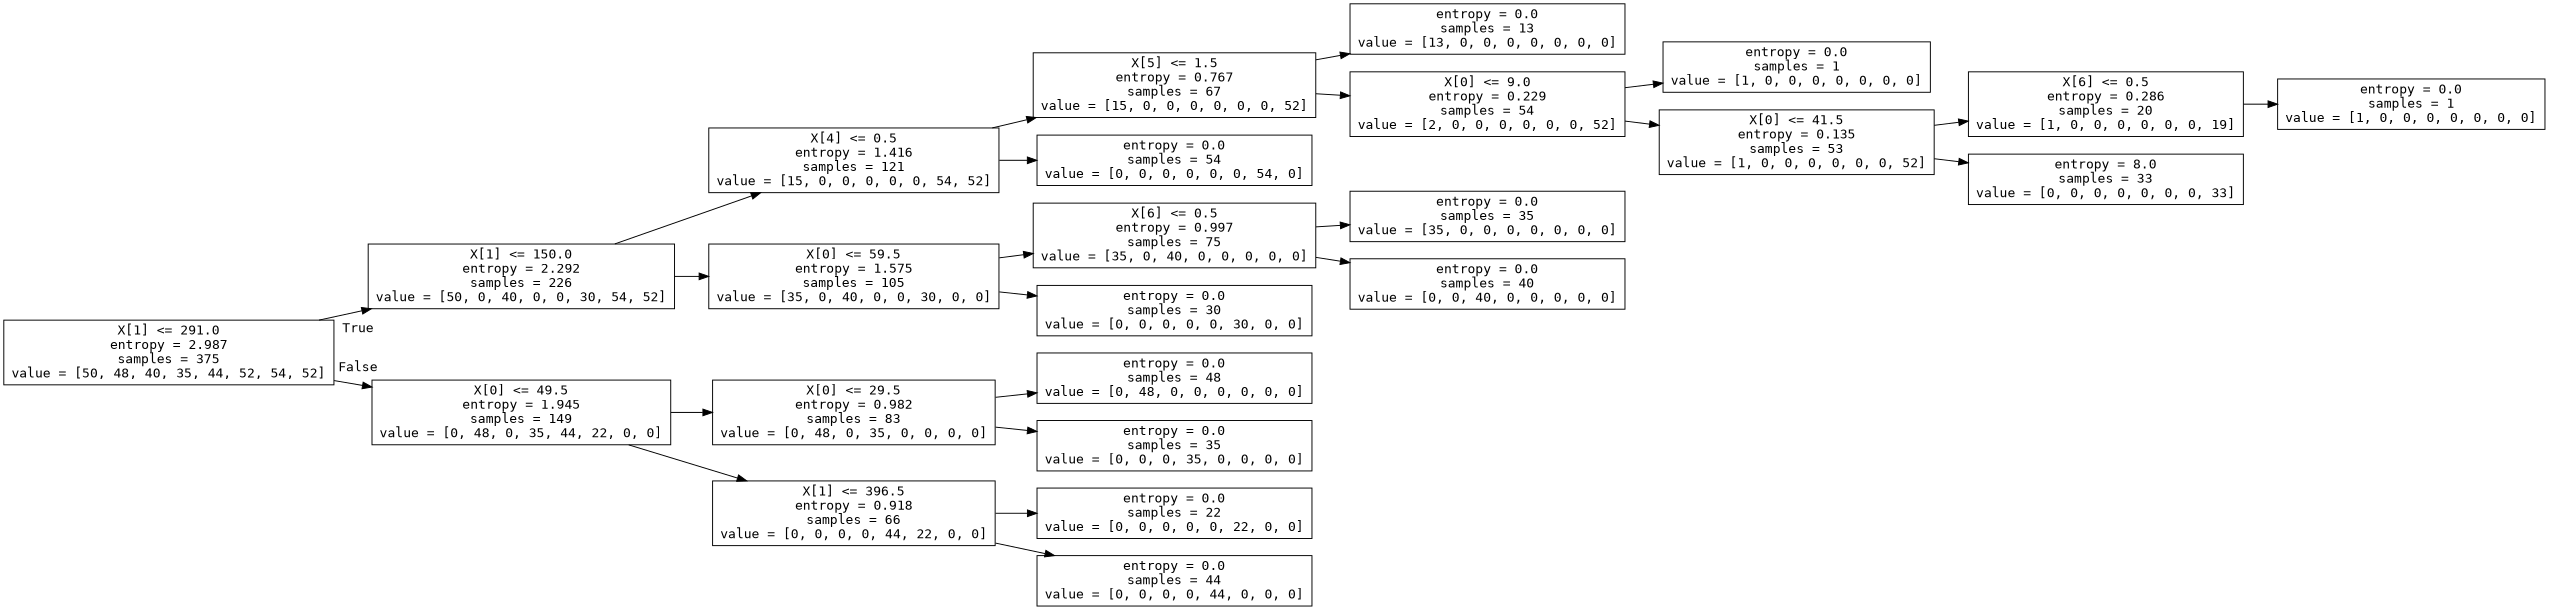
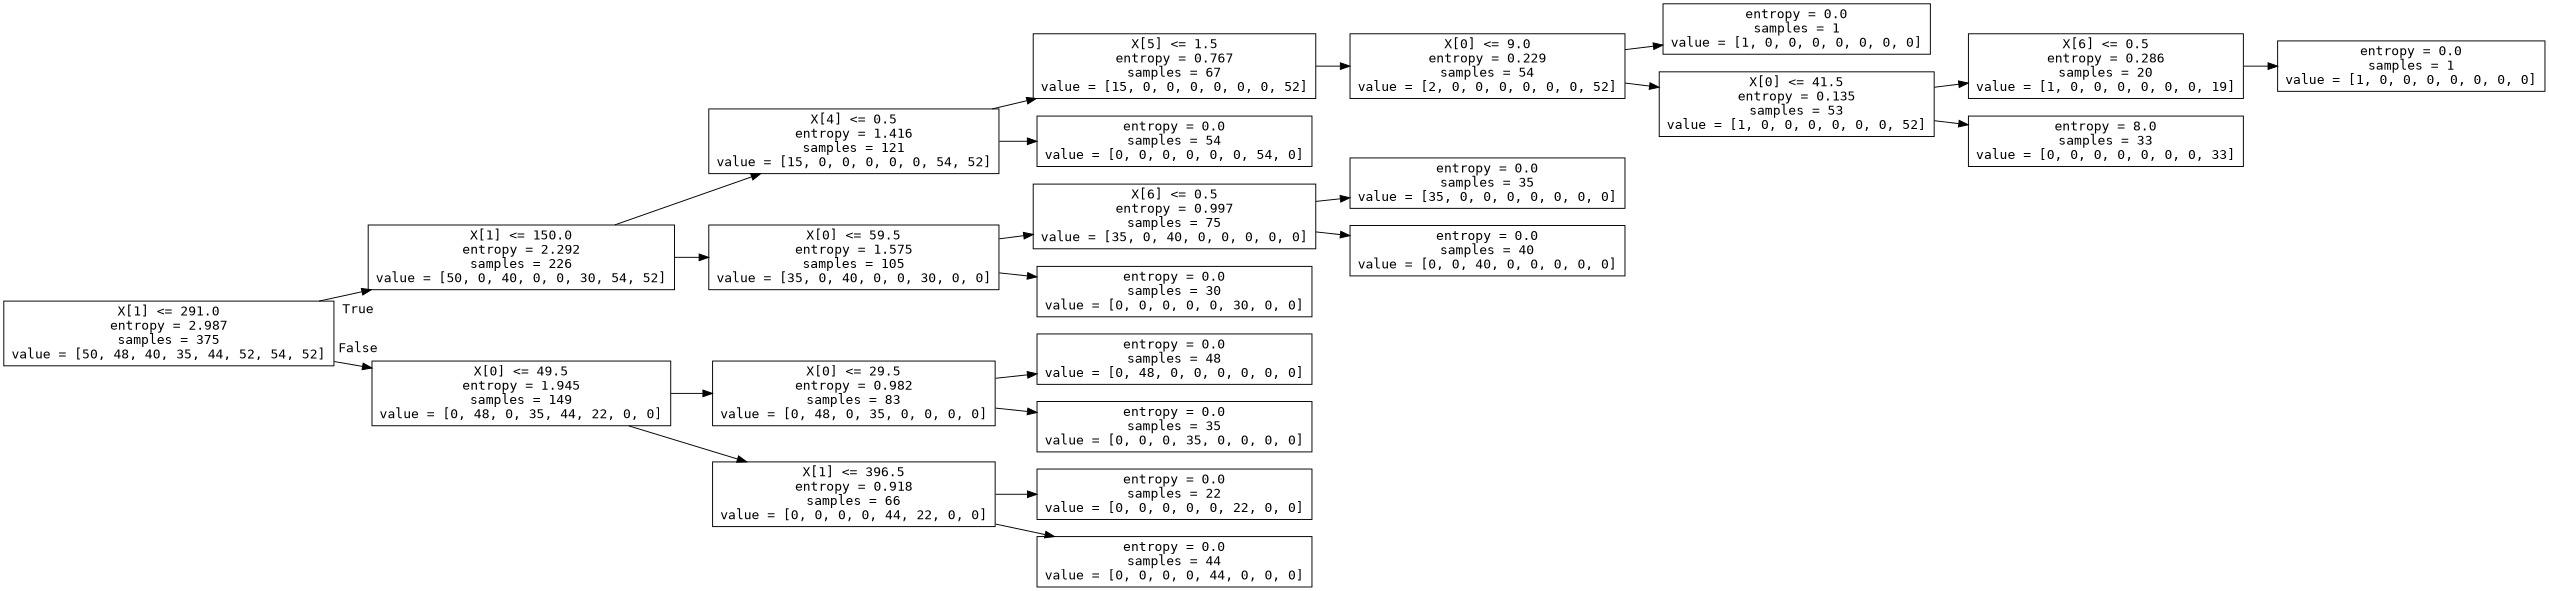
(1487, 29) -> none
